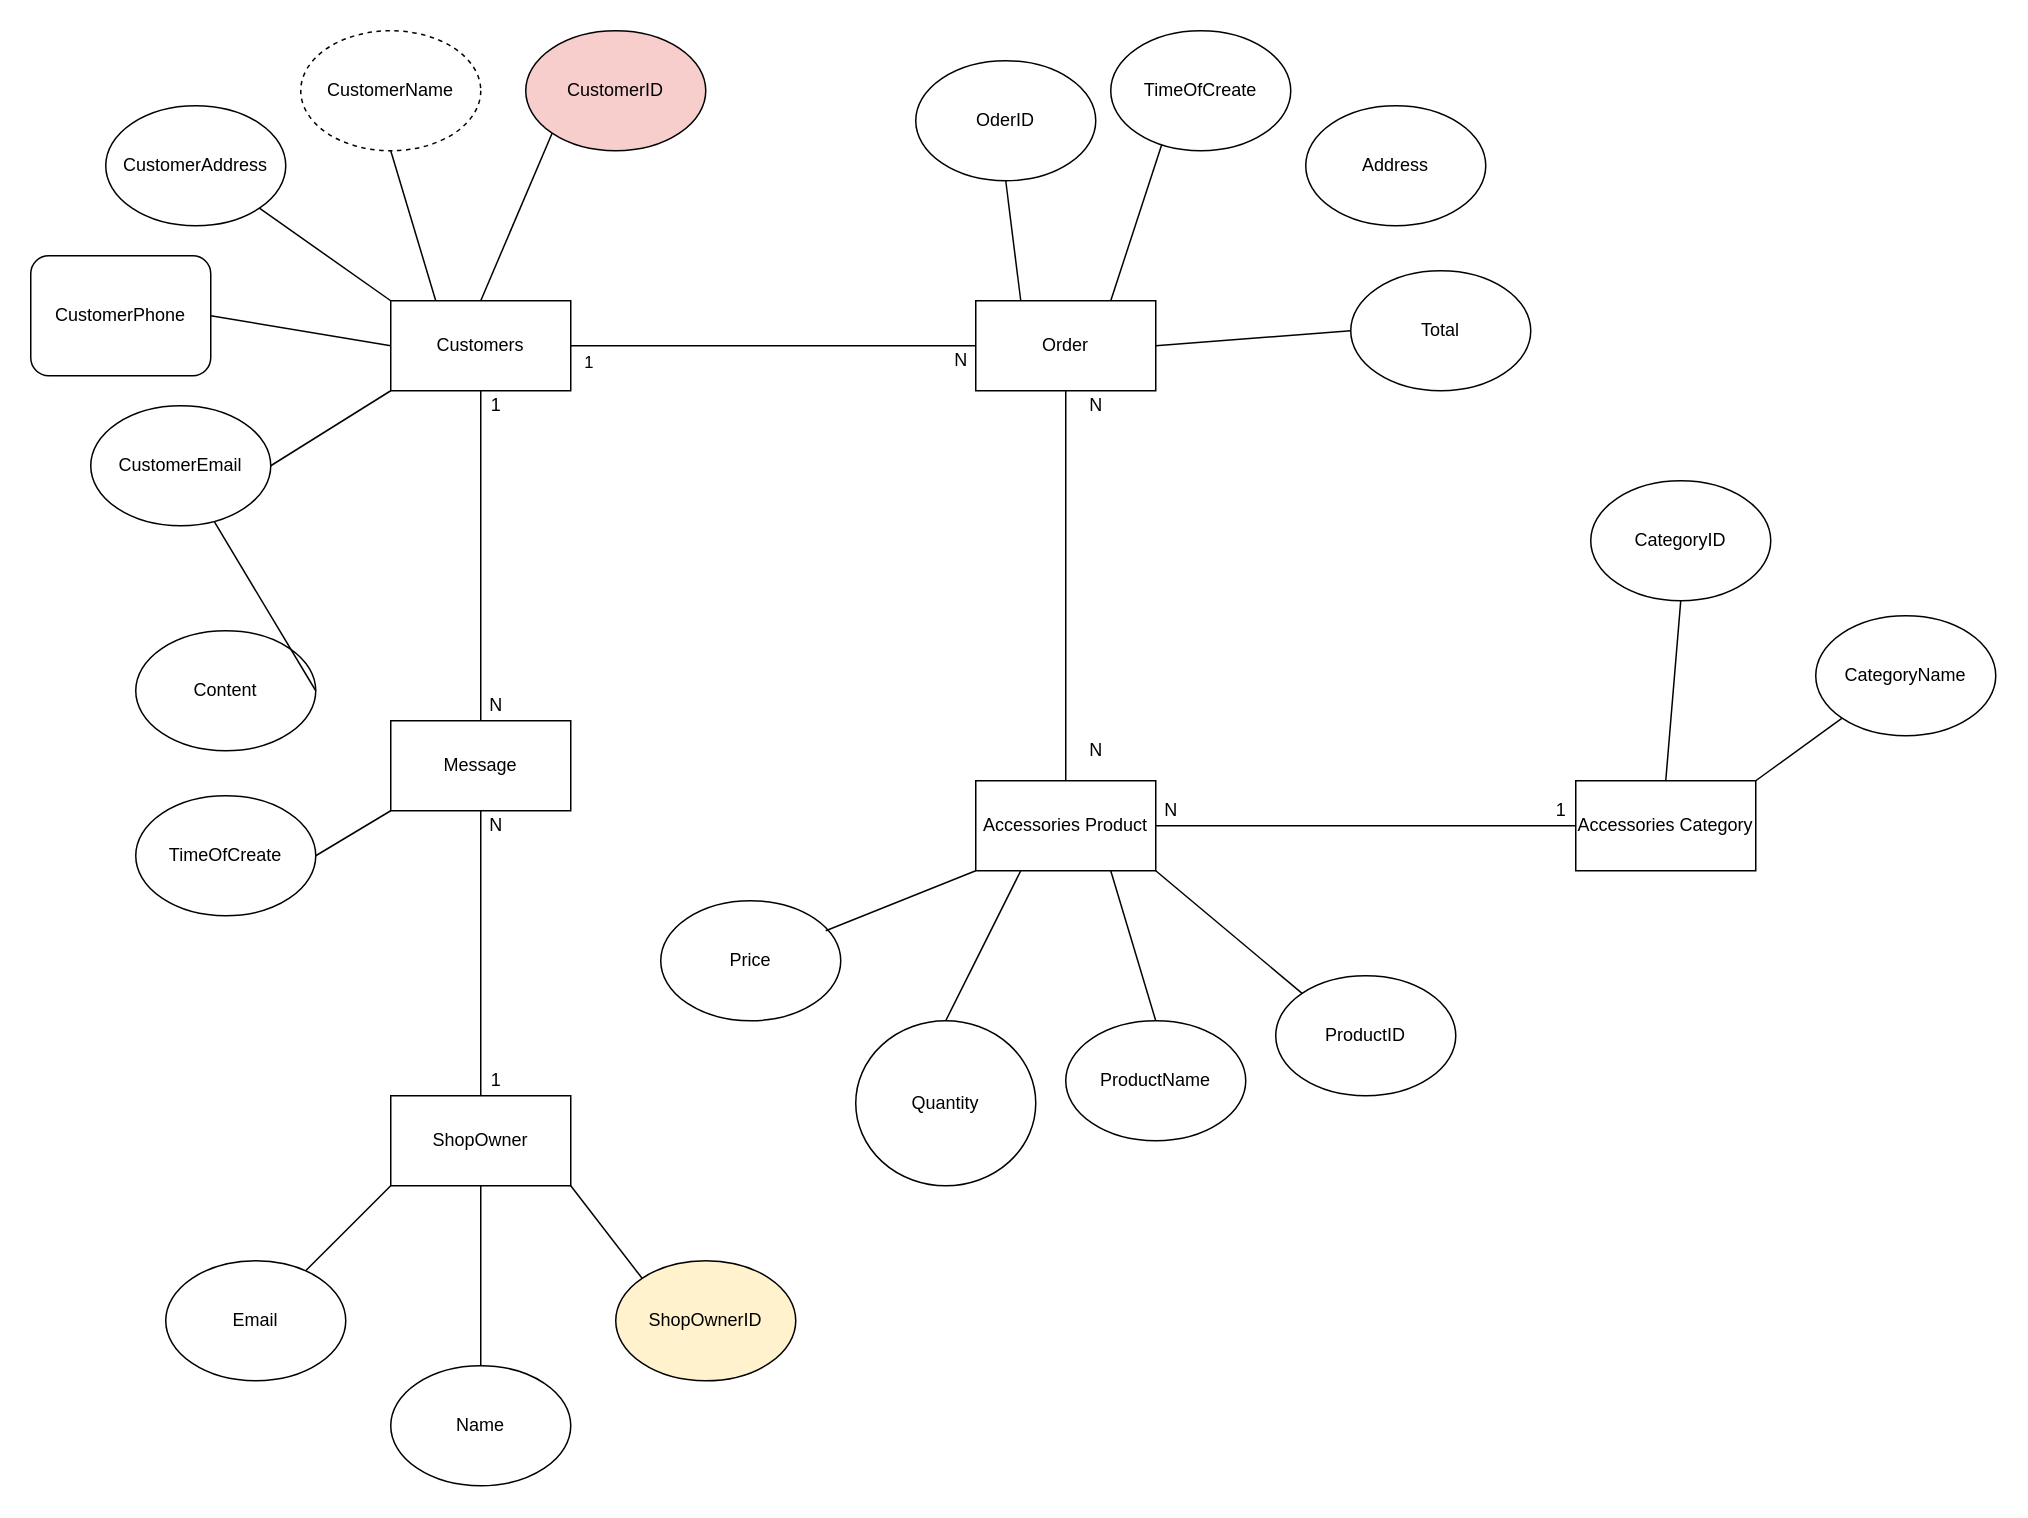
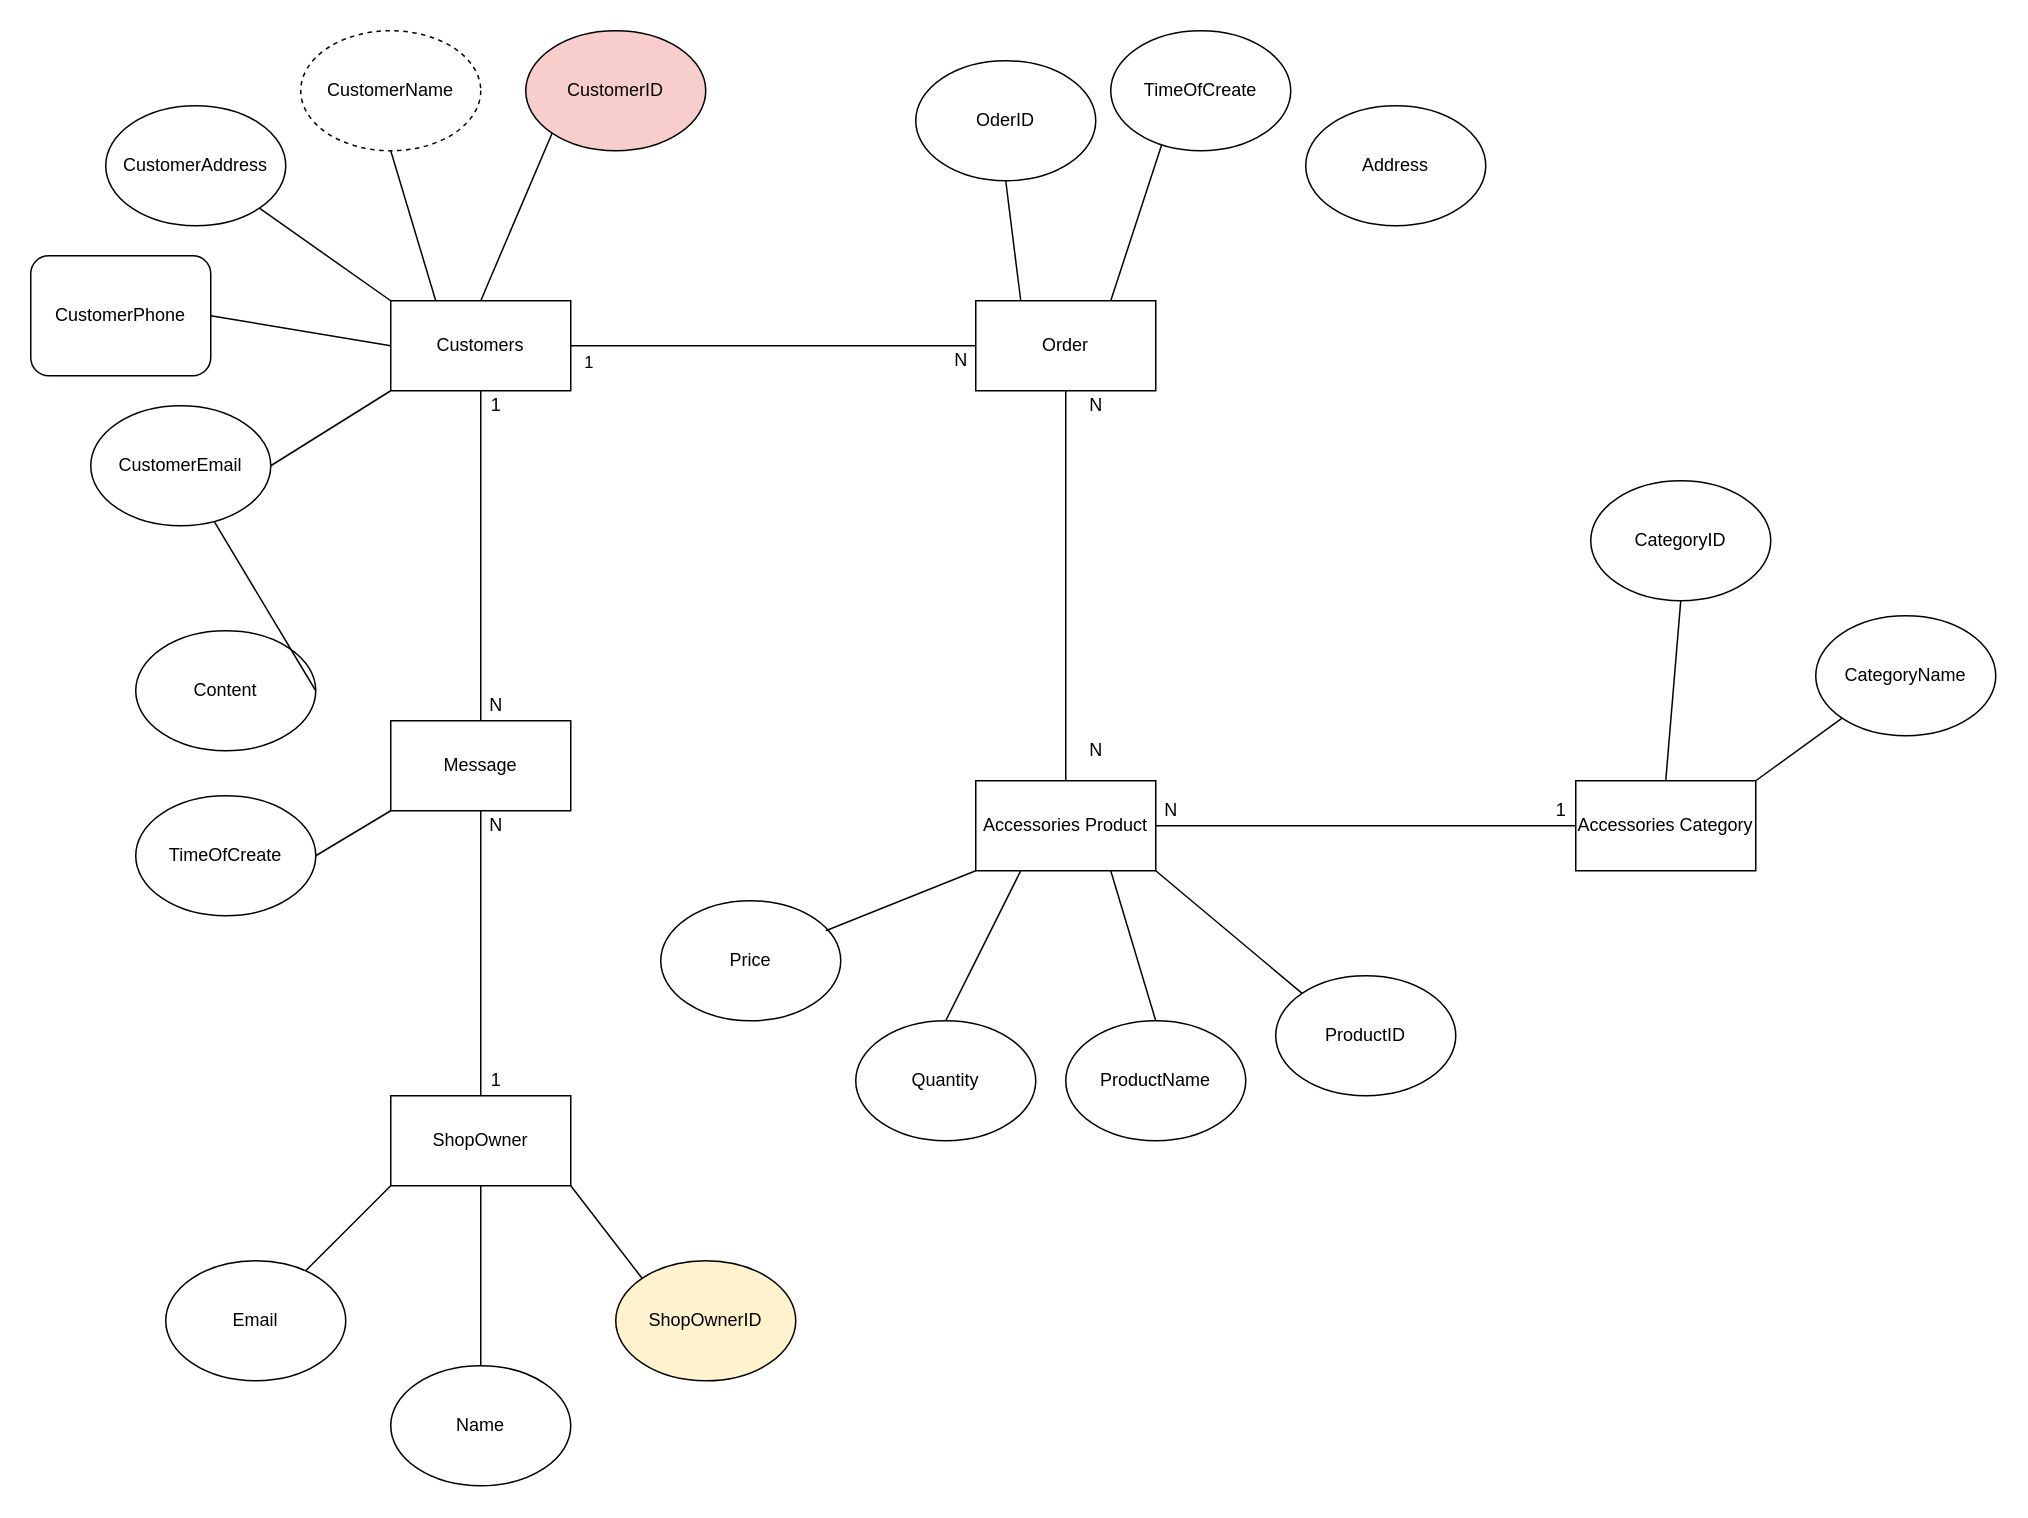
(1441, 331) -> none
(1253, 338) -> none
(946, 1103) -> (946, 1081)
